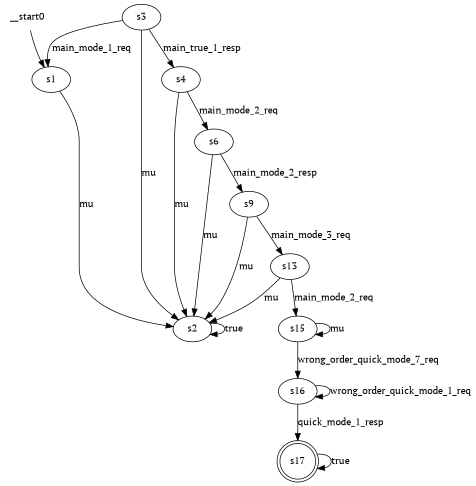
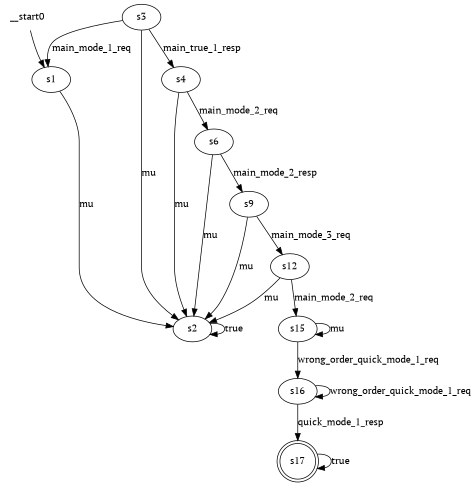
(290, 267) -> (290, 267)
(368, 360) -> (368, 360)
